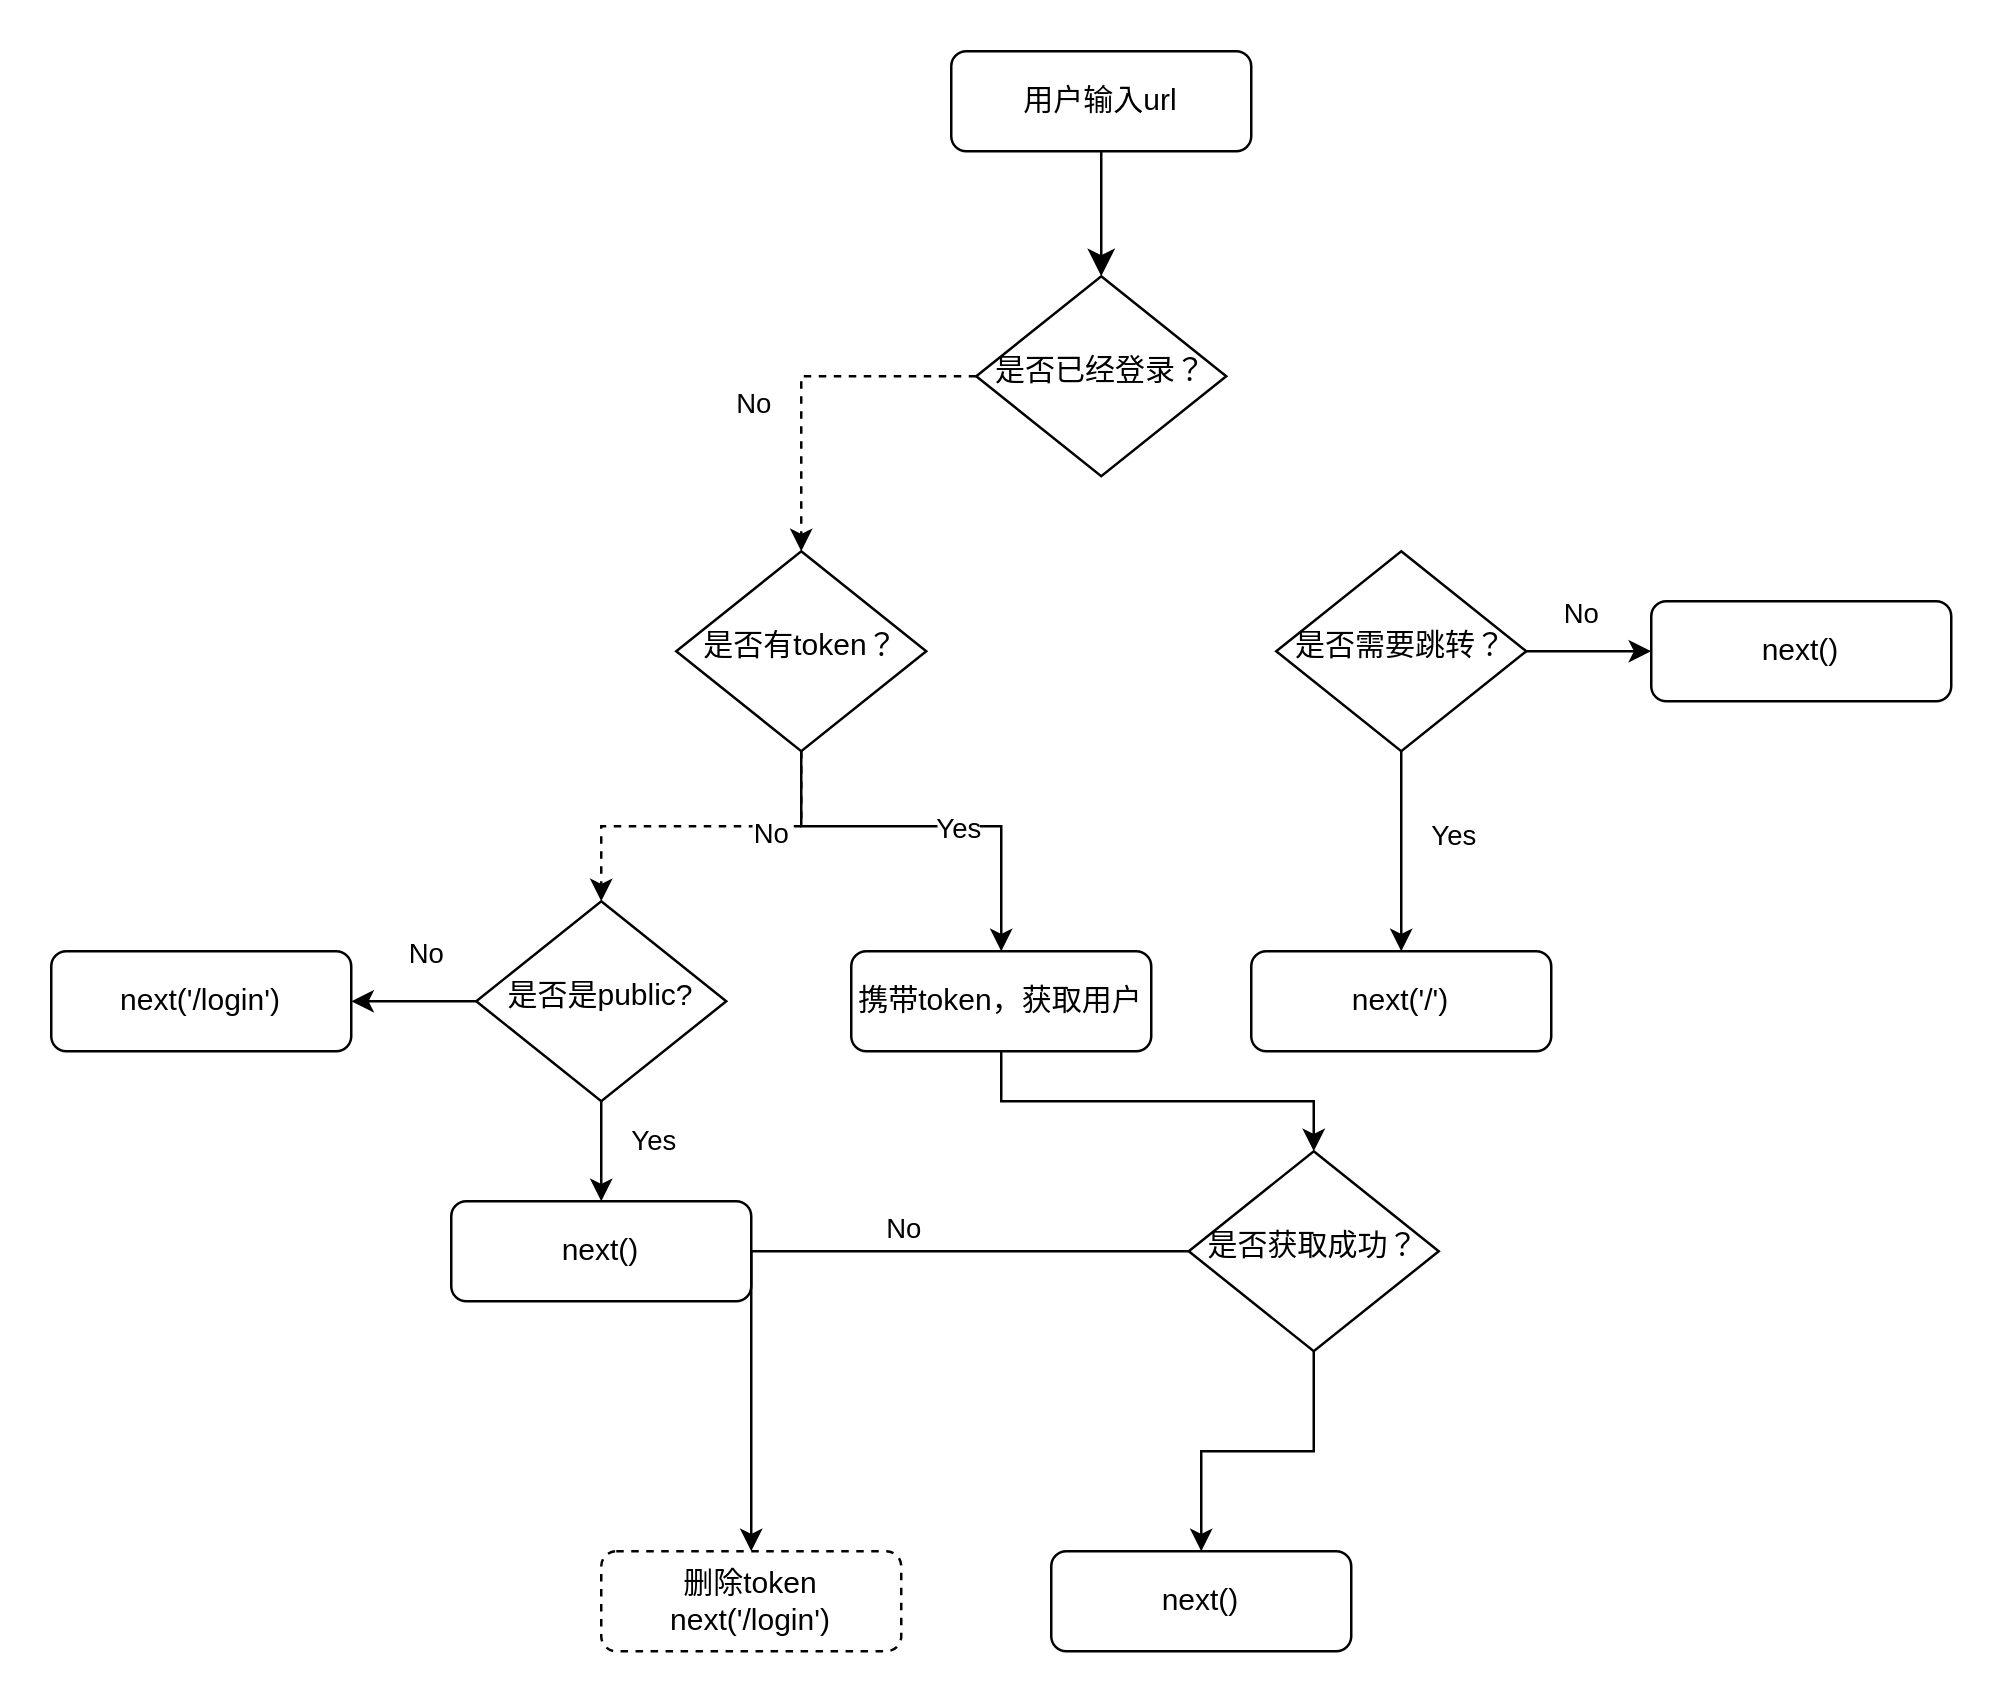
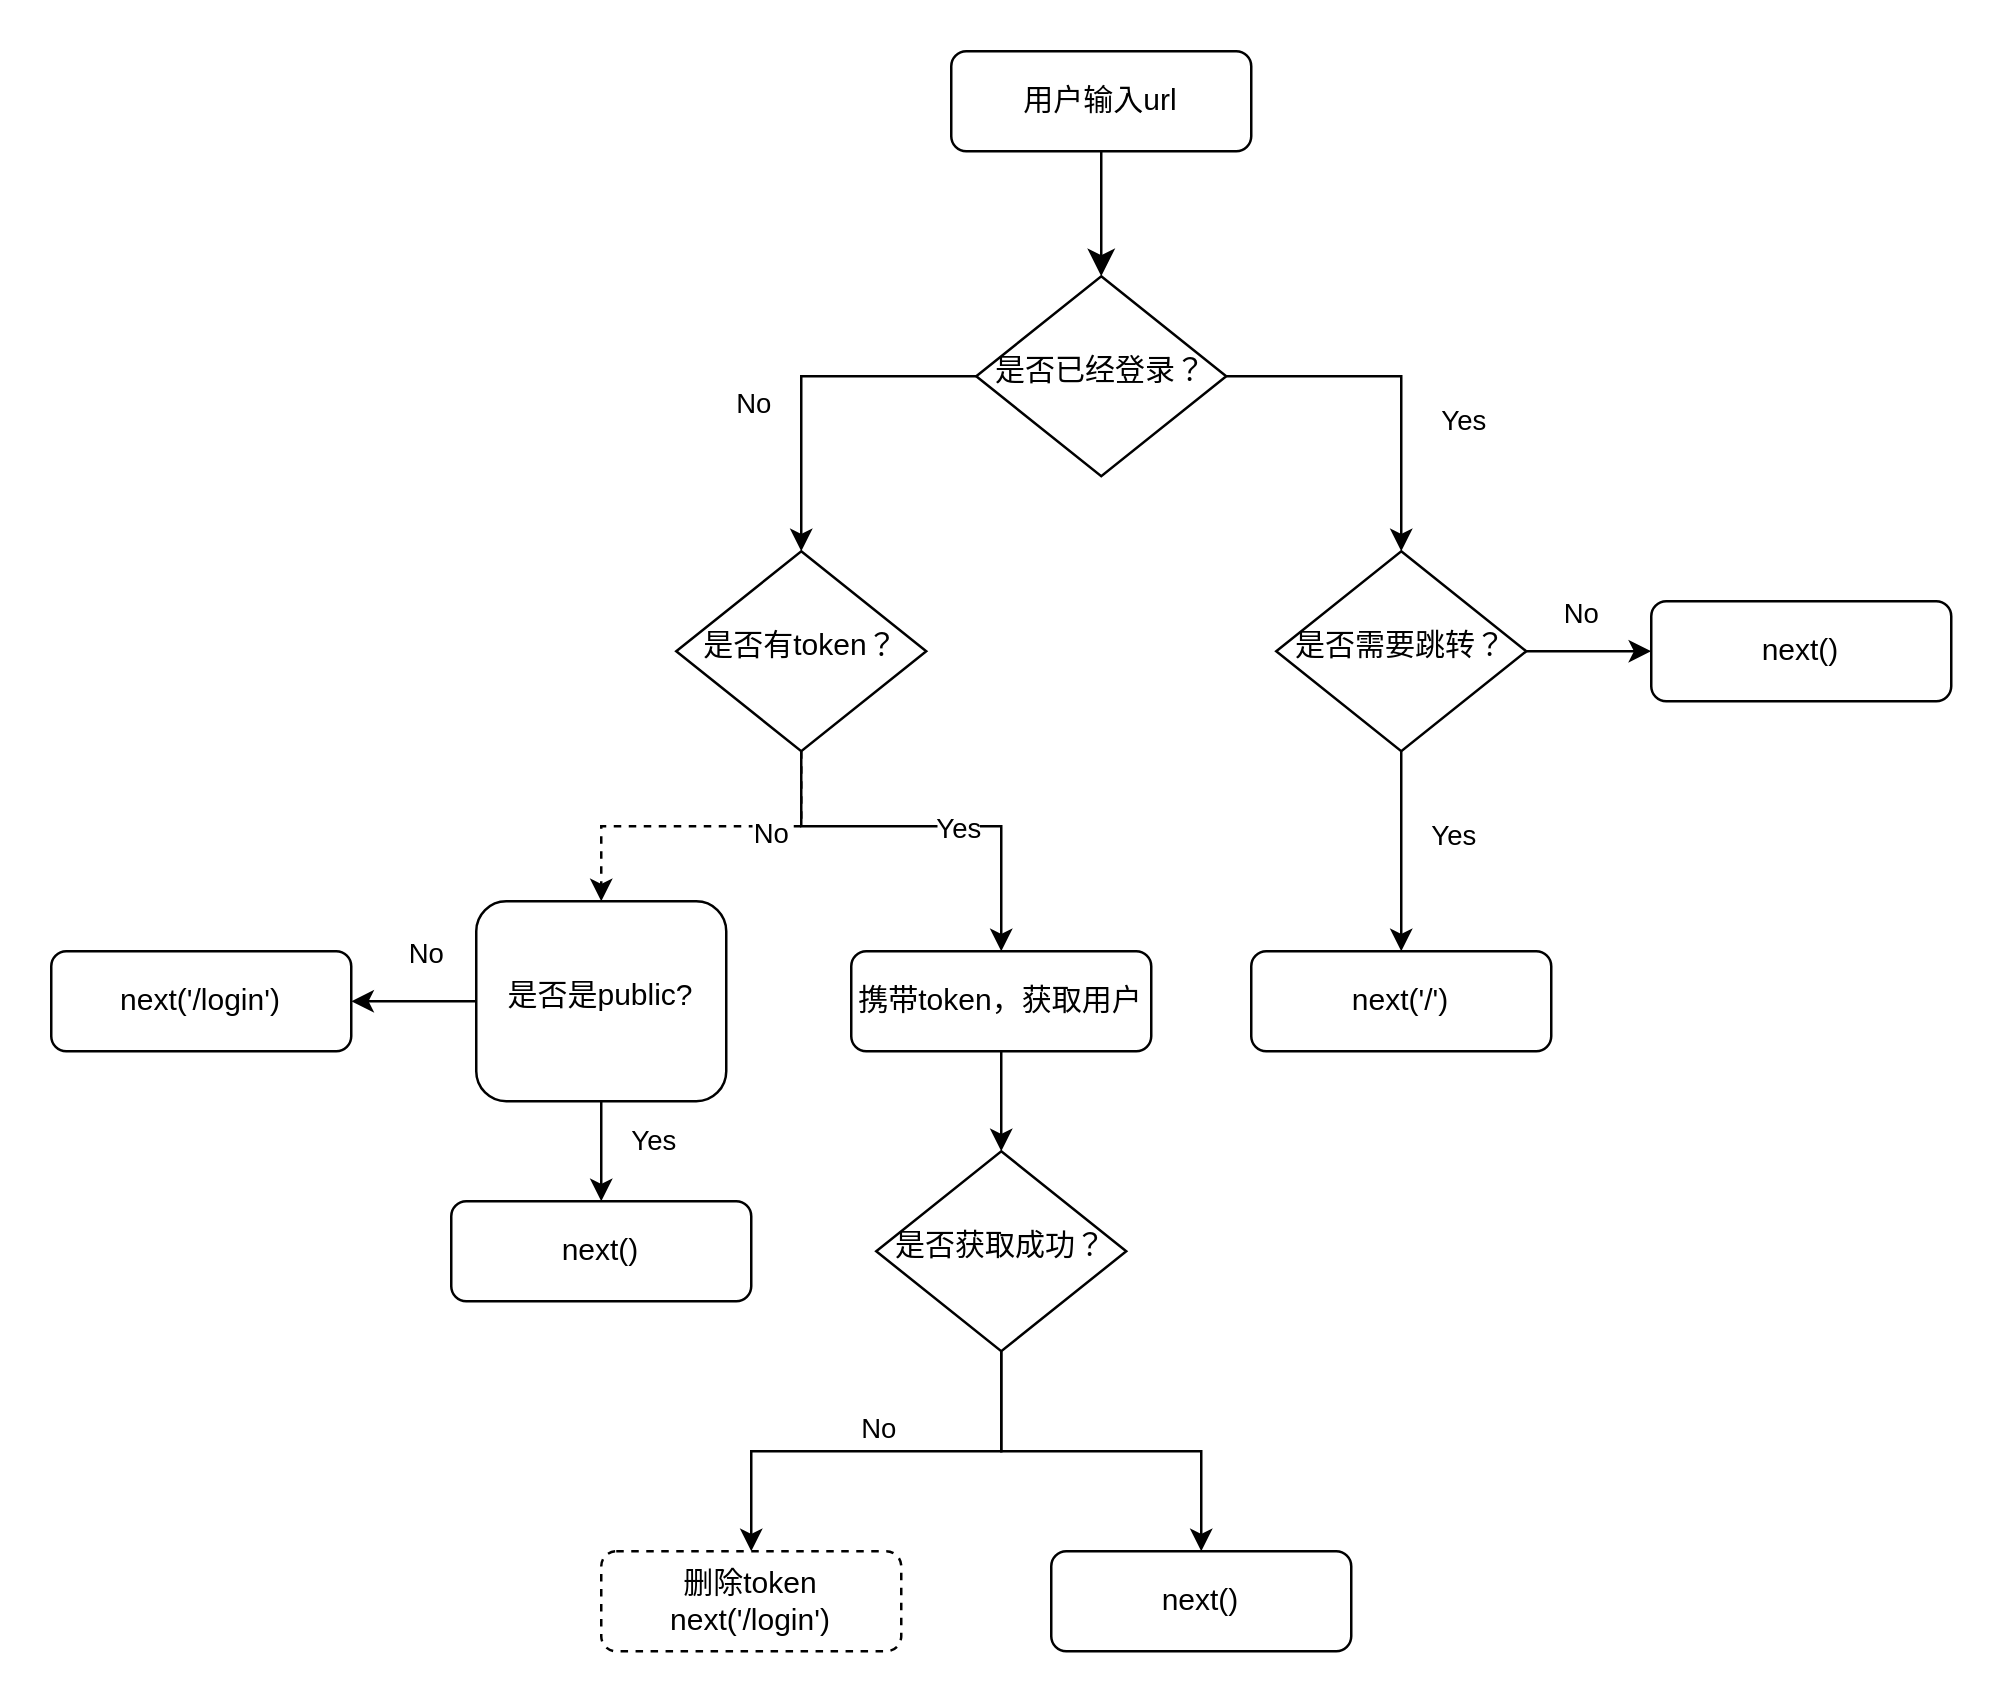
(809, 376) -> (809, 376)
none -> (1393, 376)
(601, 1001) -> (601, 1001)
(1314, 1251) -> (1001, 1251)
